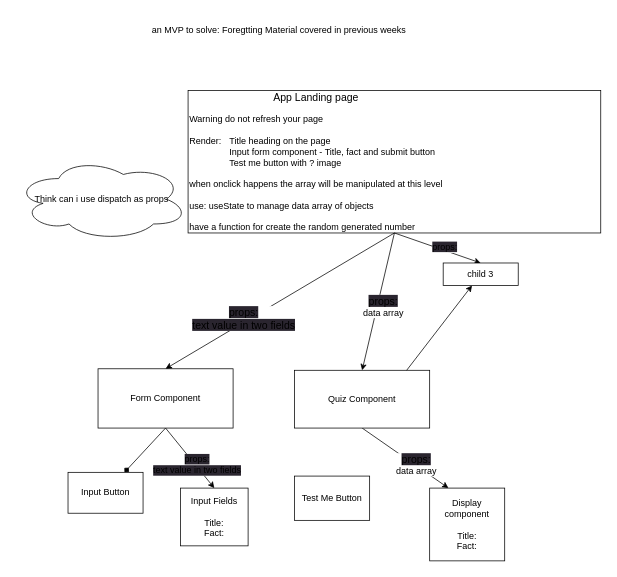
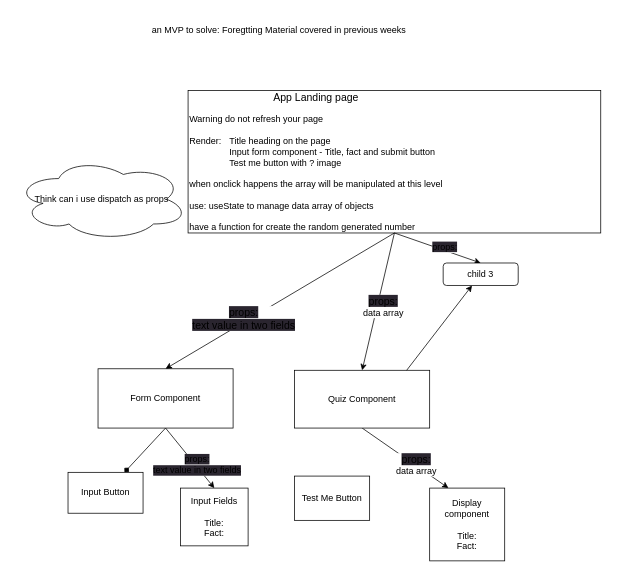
(480, 274) -> (480, 274)
